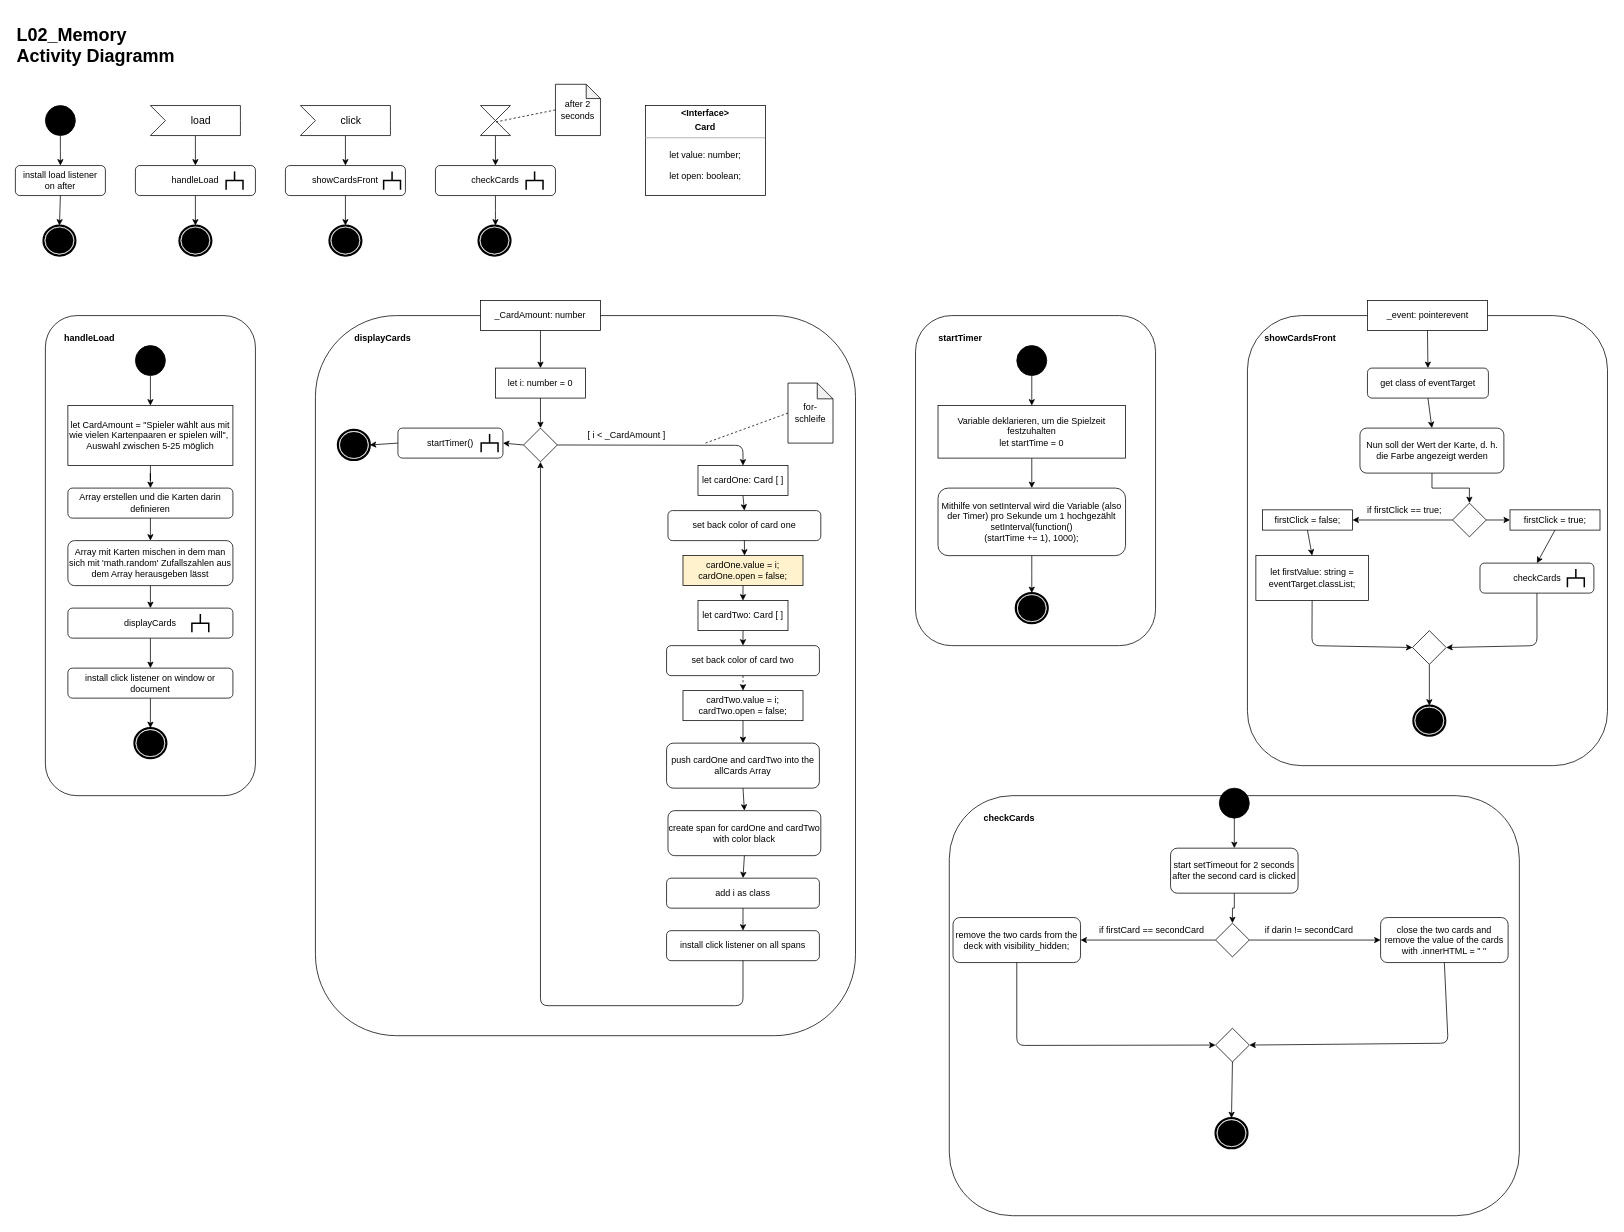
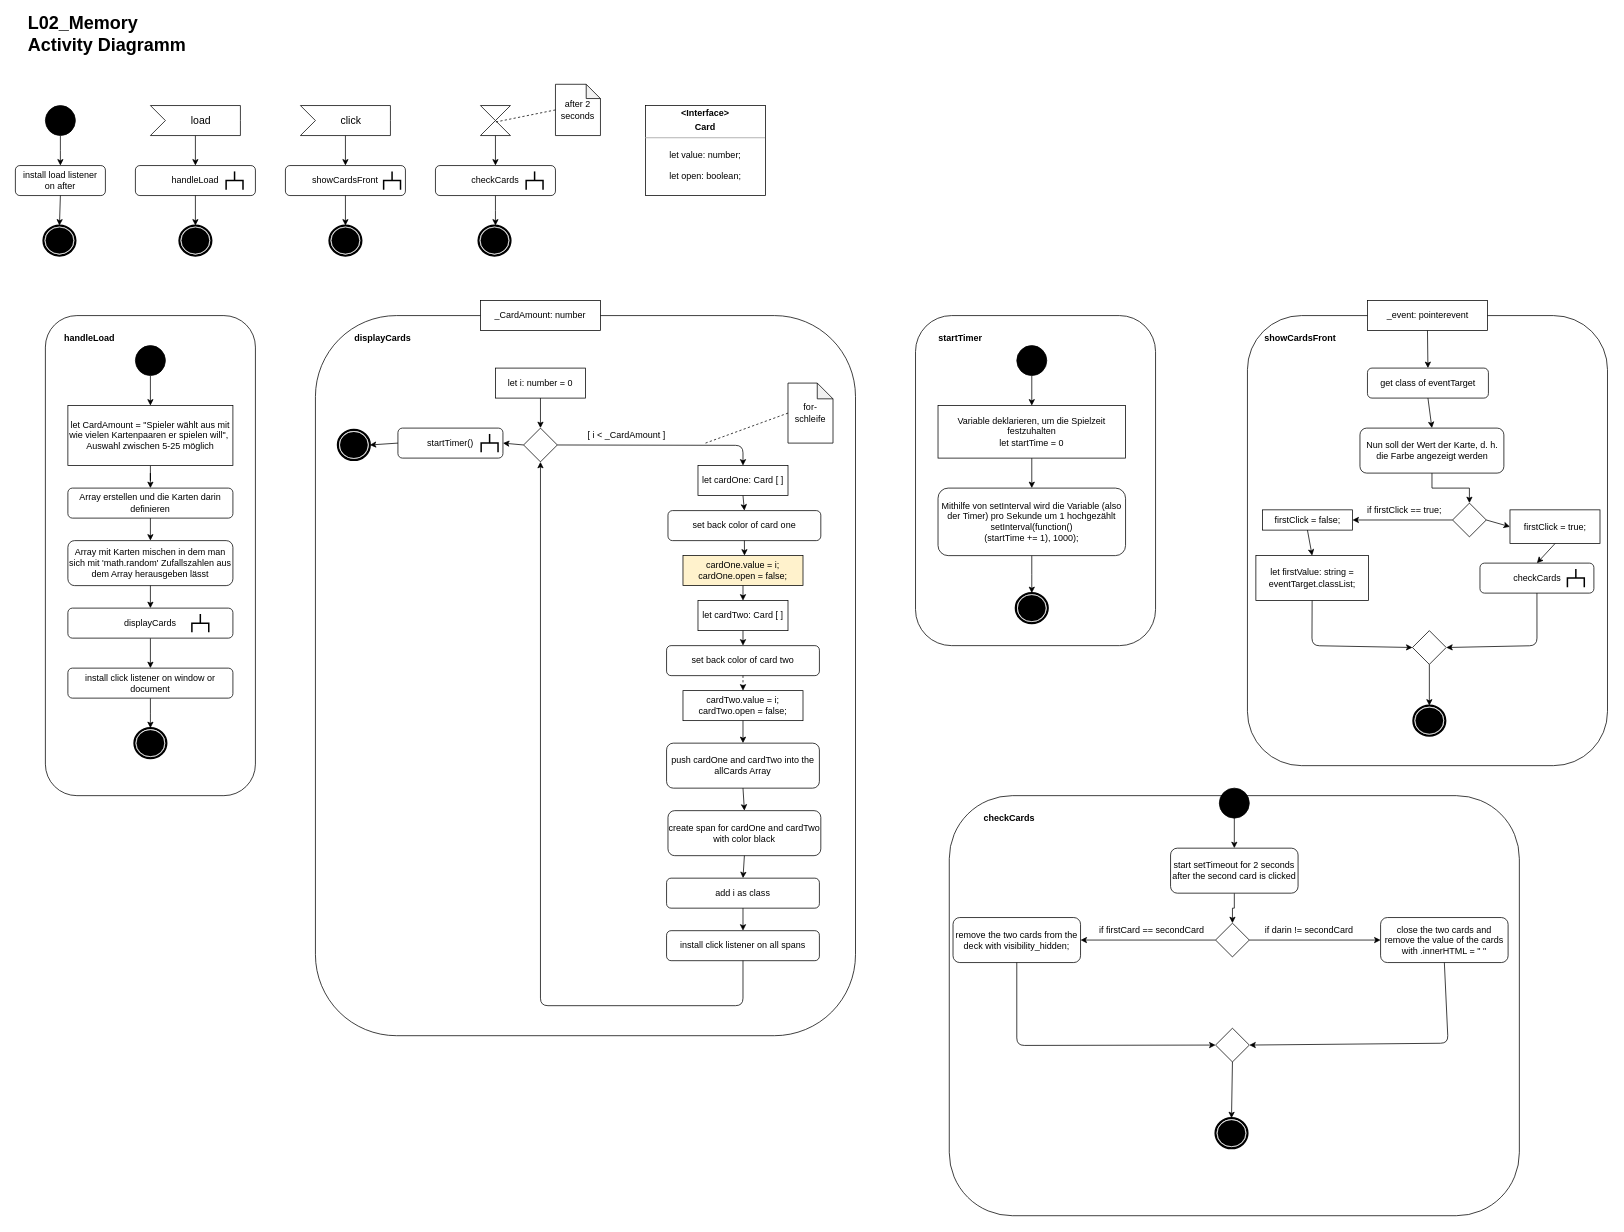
(105, 45) -> (117, 34)
(540, 347) -> none
(1555, 520) -> (1555, 527)
